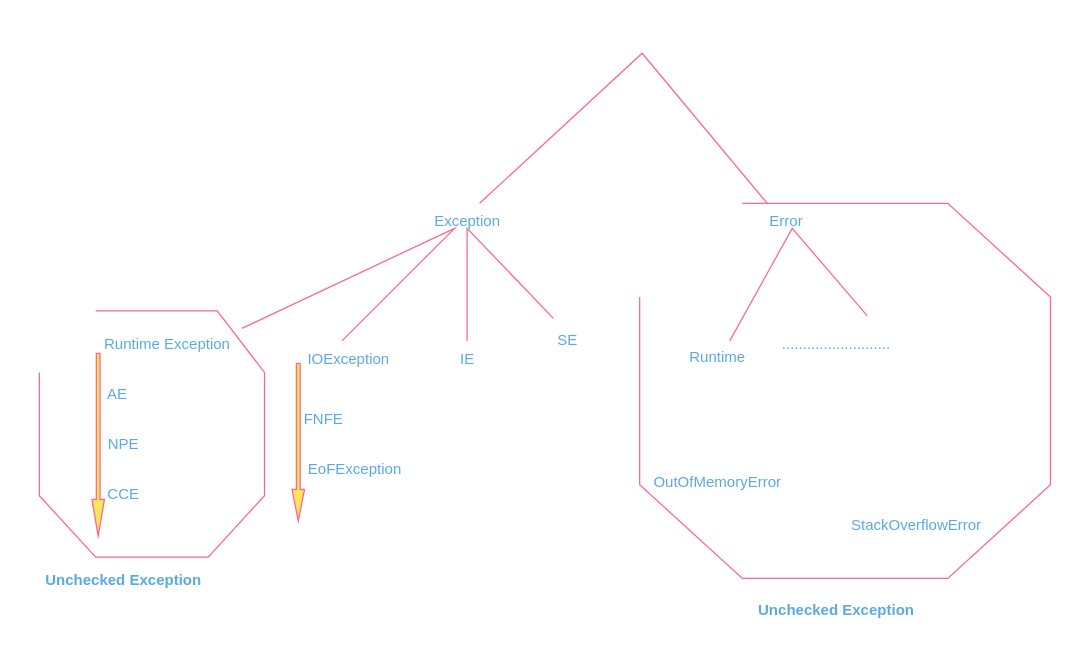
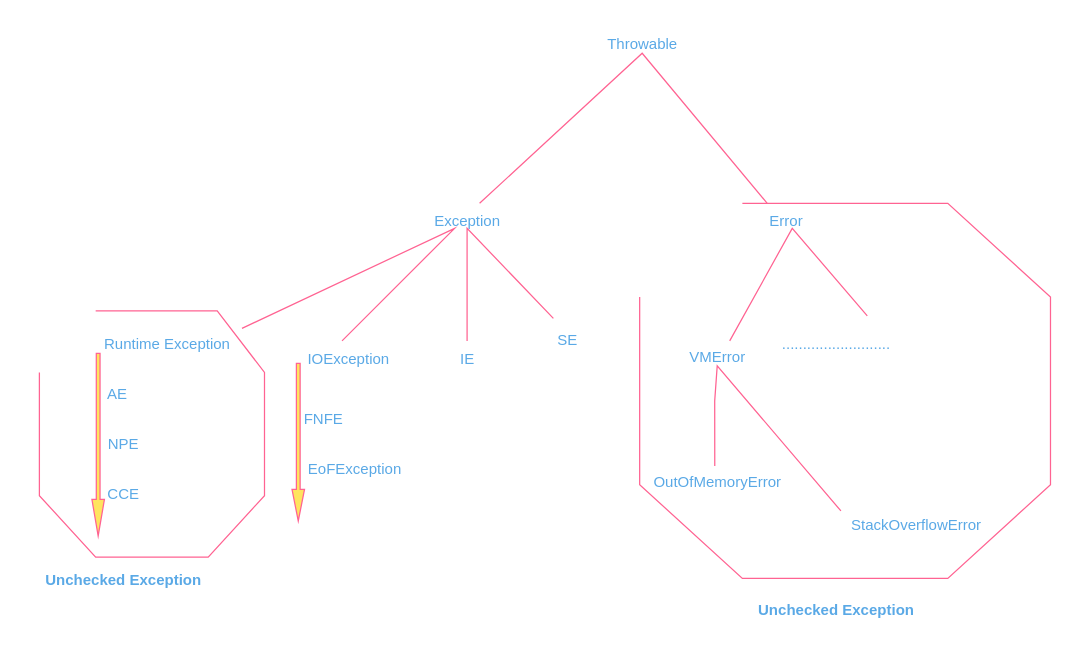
none -> (642, 44)
(718, 357) -> (718, 357)
none -> (746, 400)
